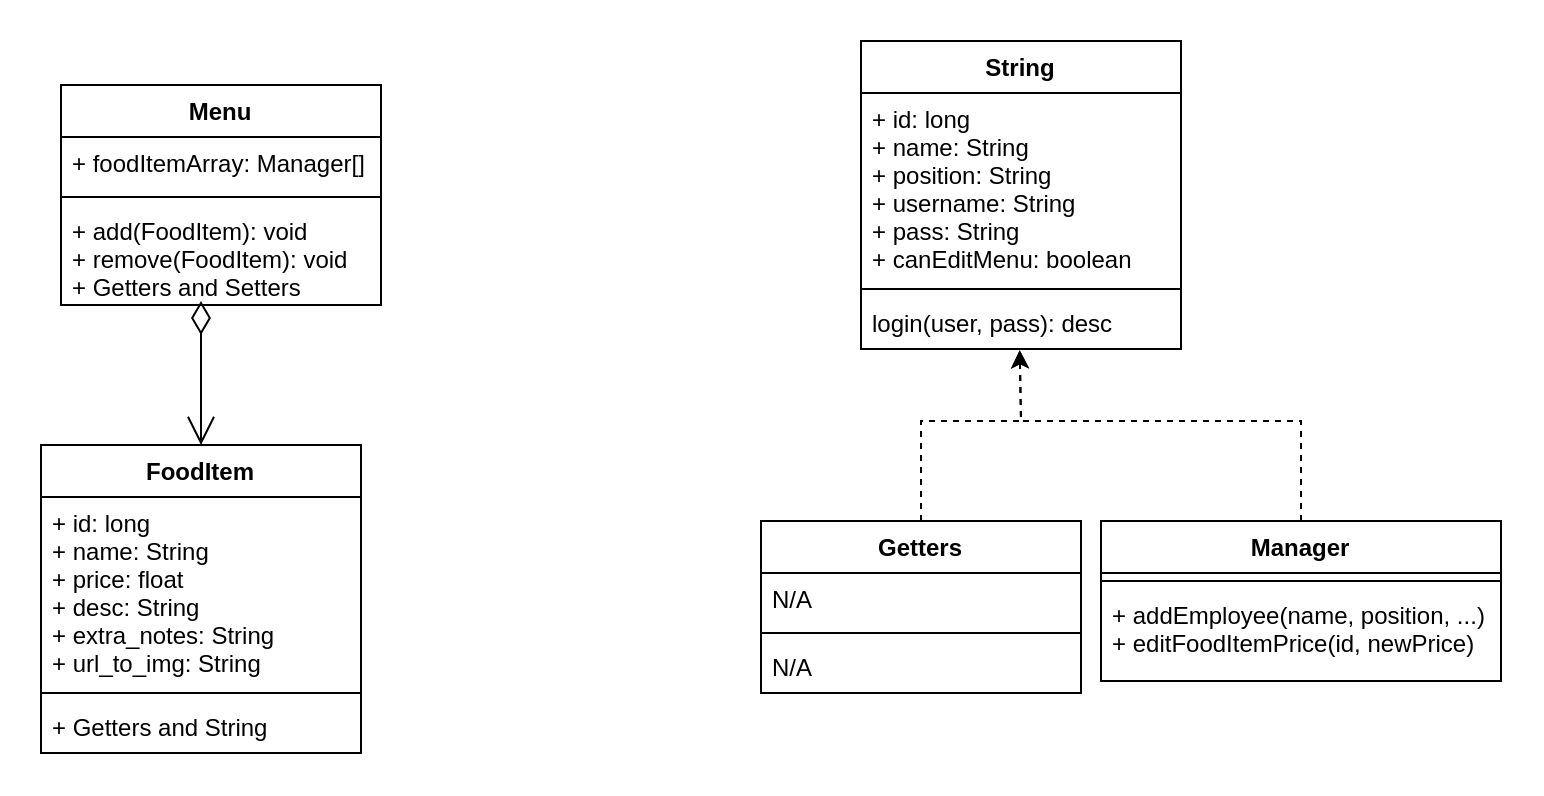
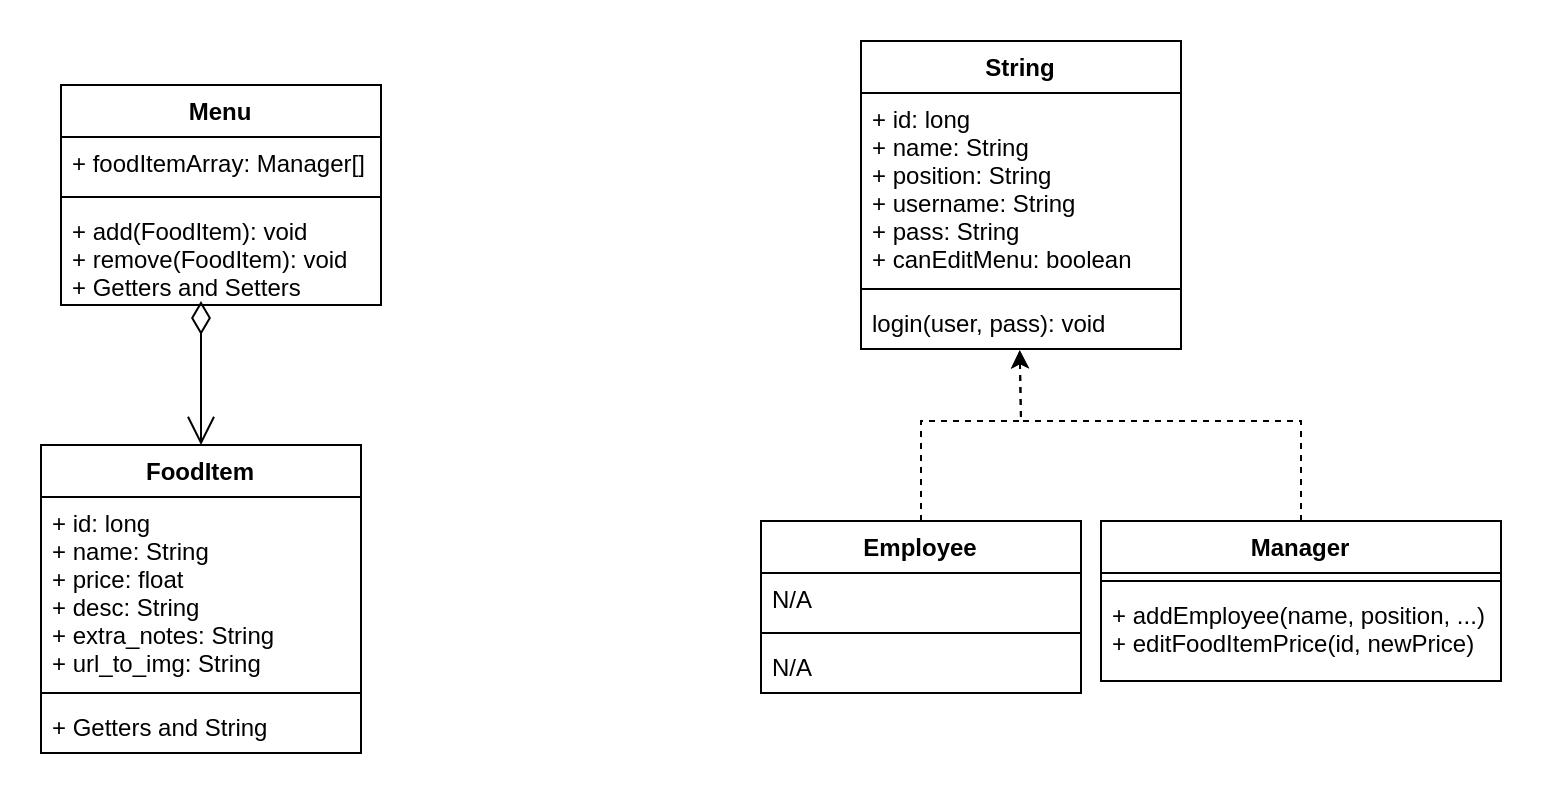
(1008, 324) -> (1005, 324)
(920, 548) -> (920, 548)
